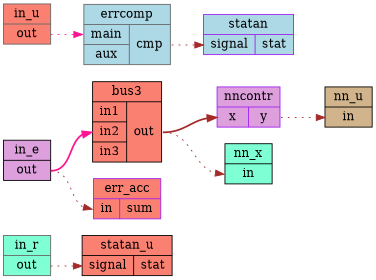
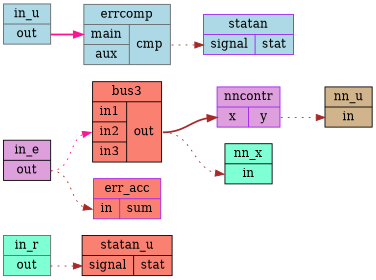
(27, 24) -> (27, 24)
(62, 35) -> (62, 35)
(69, 156) -> (69, 156)
